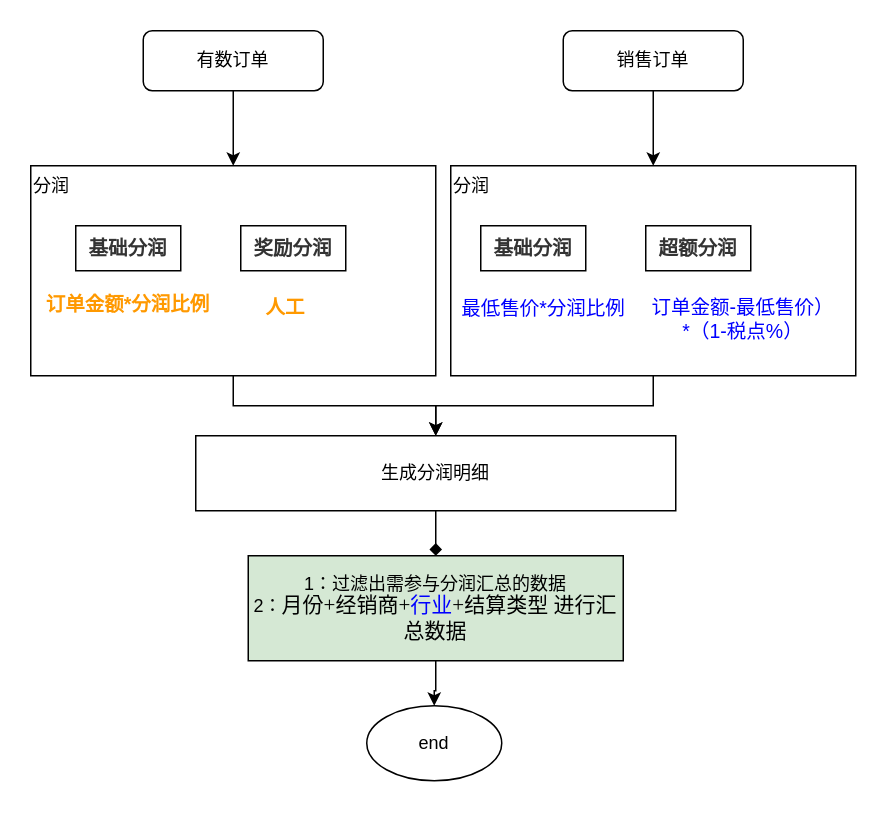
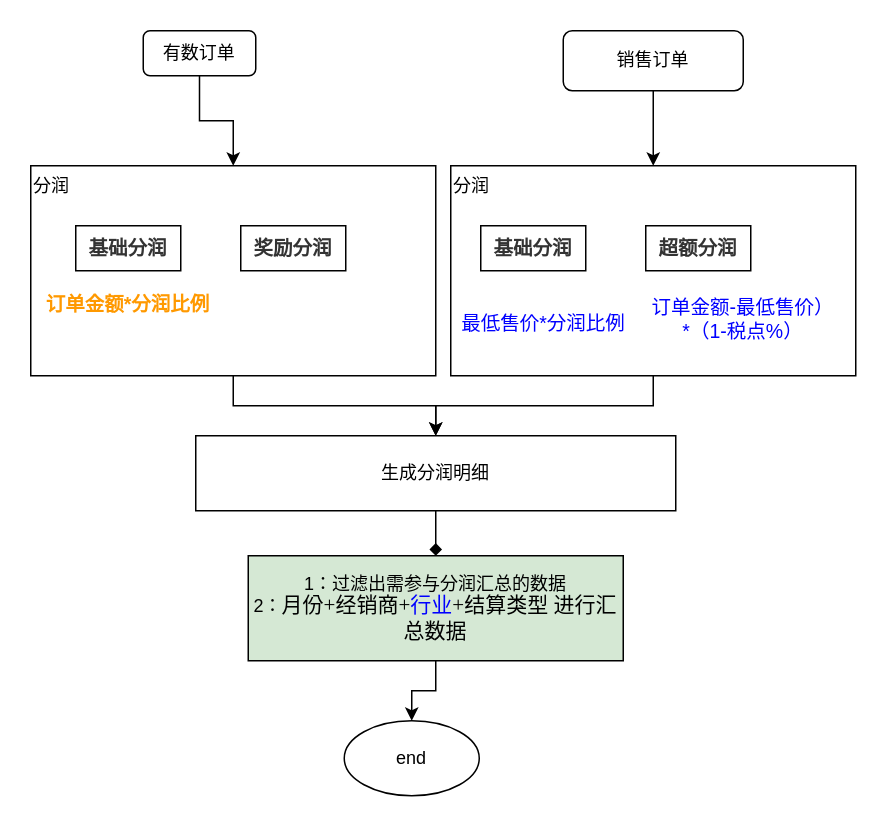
(233, 61) -> (200, 53)
(286, 308) -> none
(544, 308) -> (544, 323)
(434, 743) -> (412, 758)
